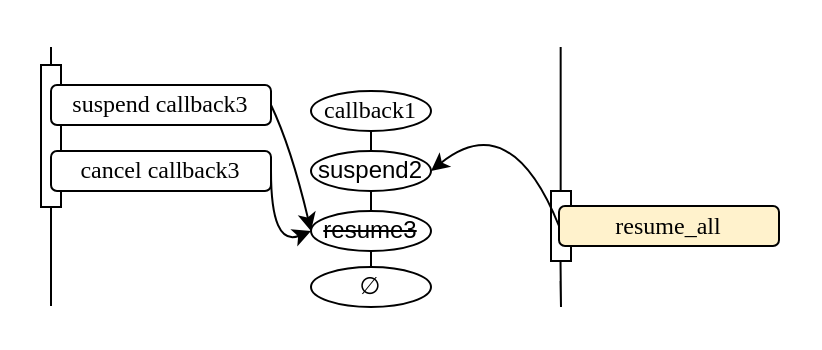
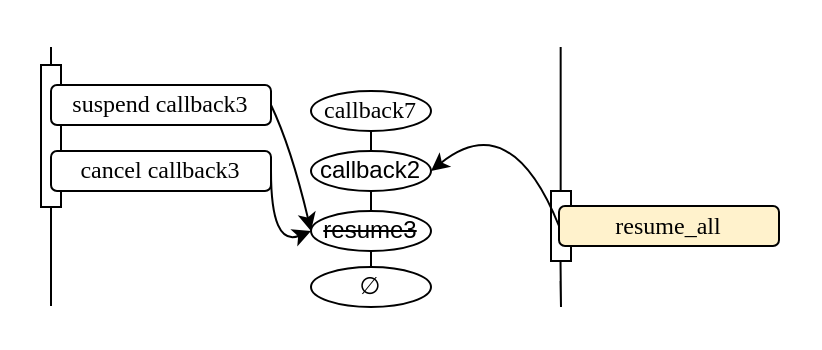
(371, 111) -> (371, 111)
(371, 171) -> (371, 171)
